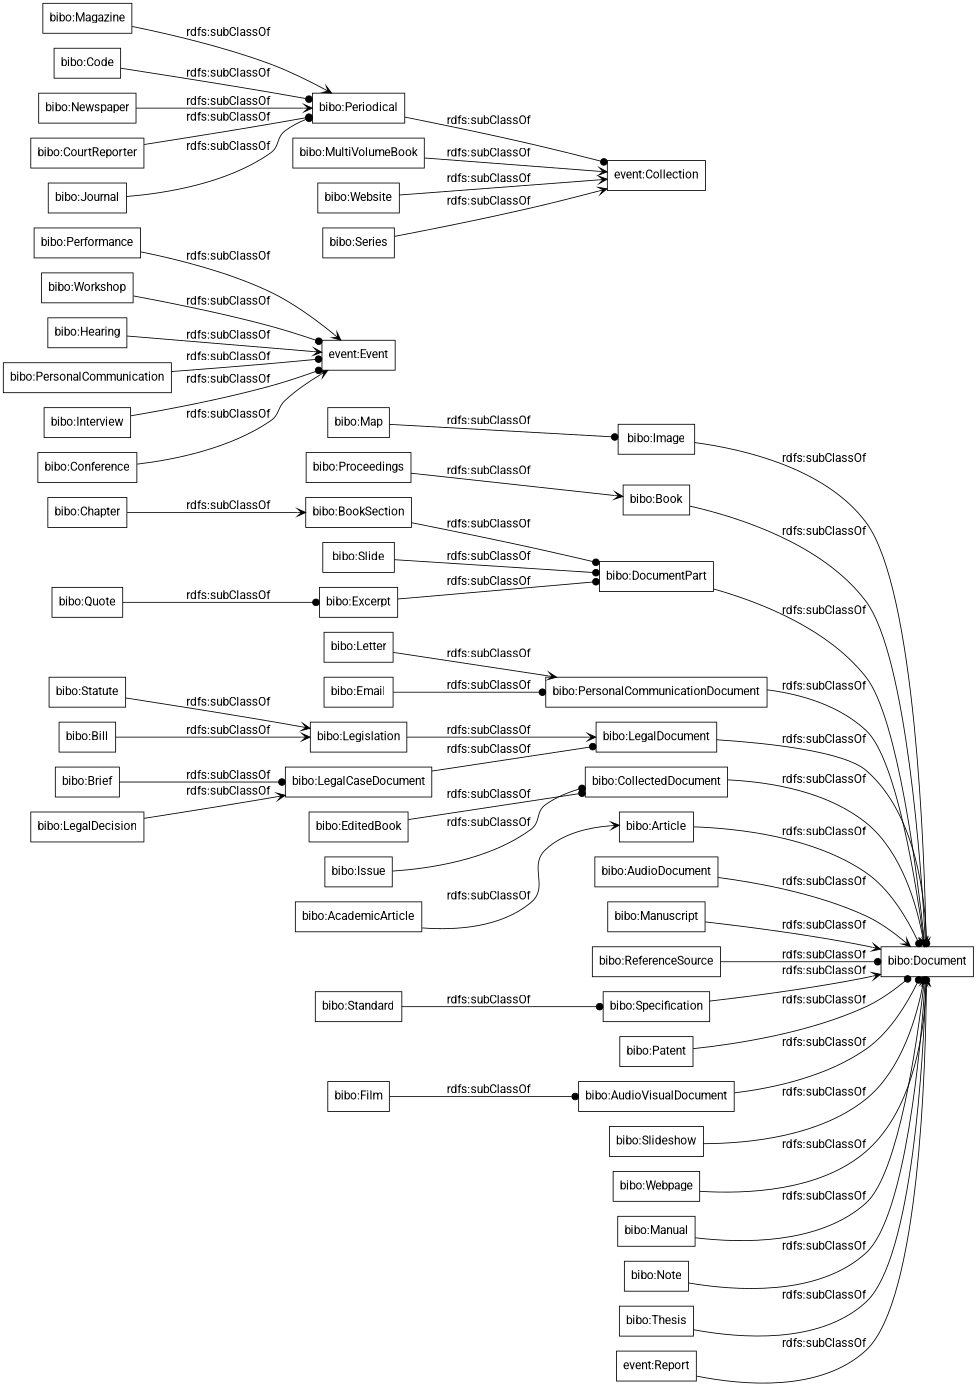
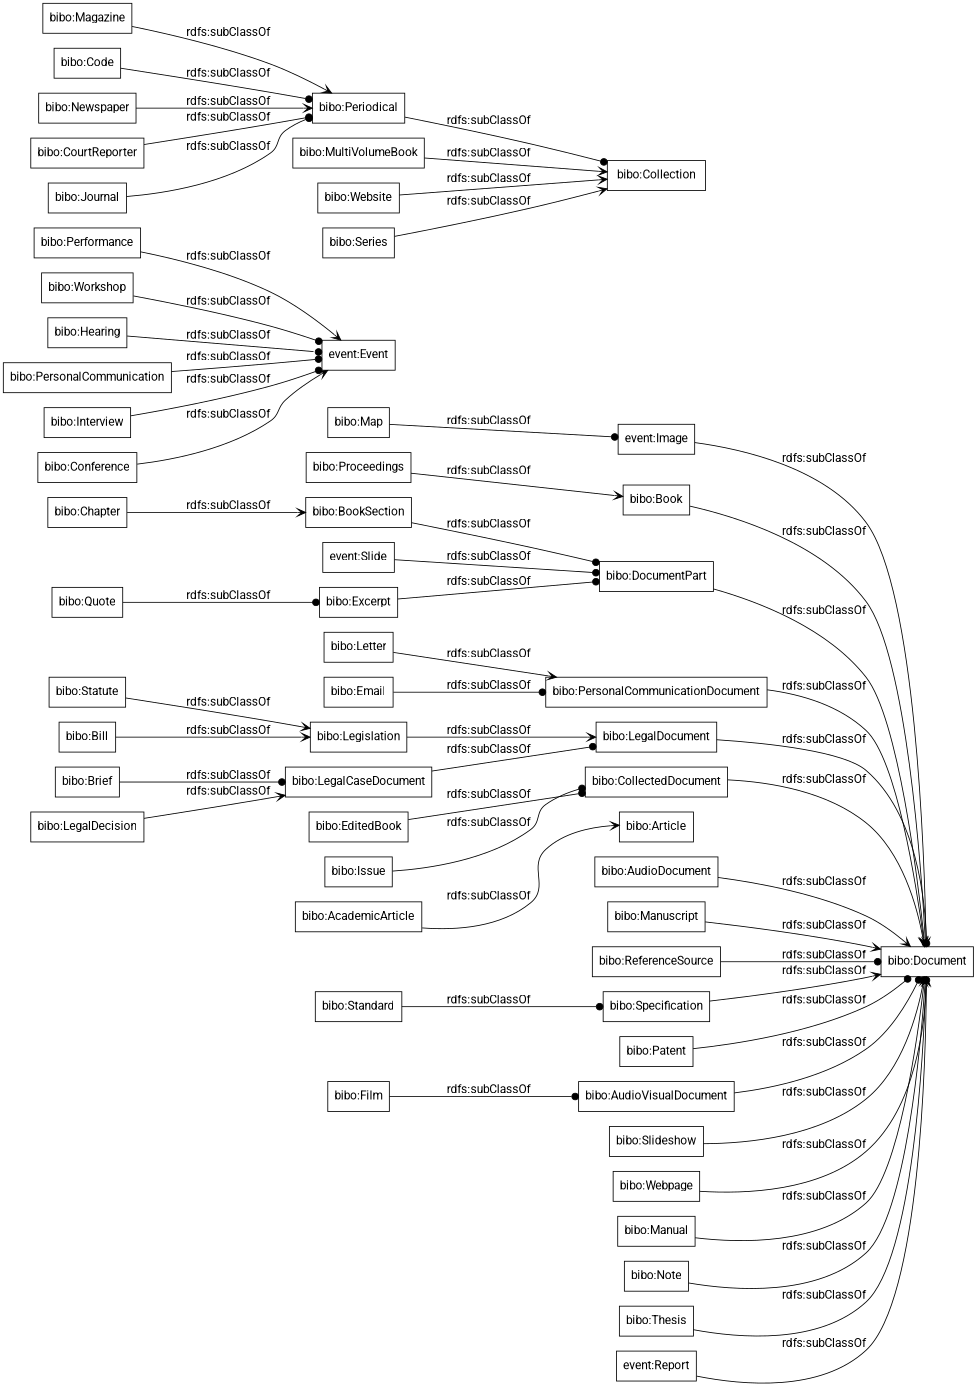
(656, 176) -> (656, 176)
(220, 344) -> (220, 344)
(656, 439) -> (656, 439)
(359, 557) -> (359, 557)
(824, 851) -> none
